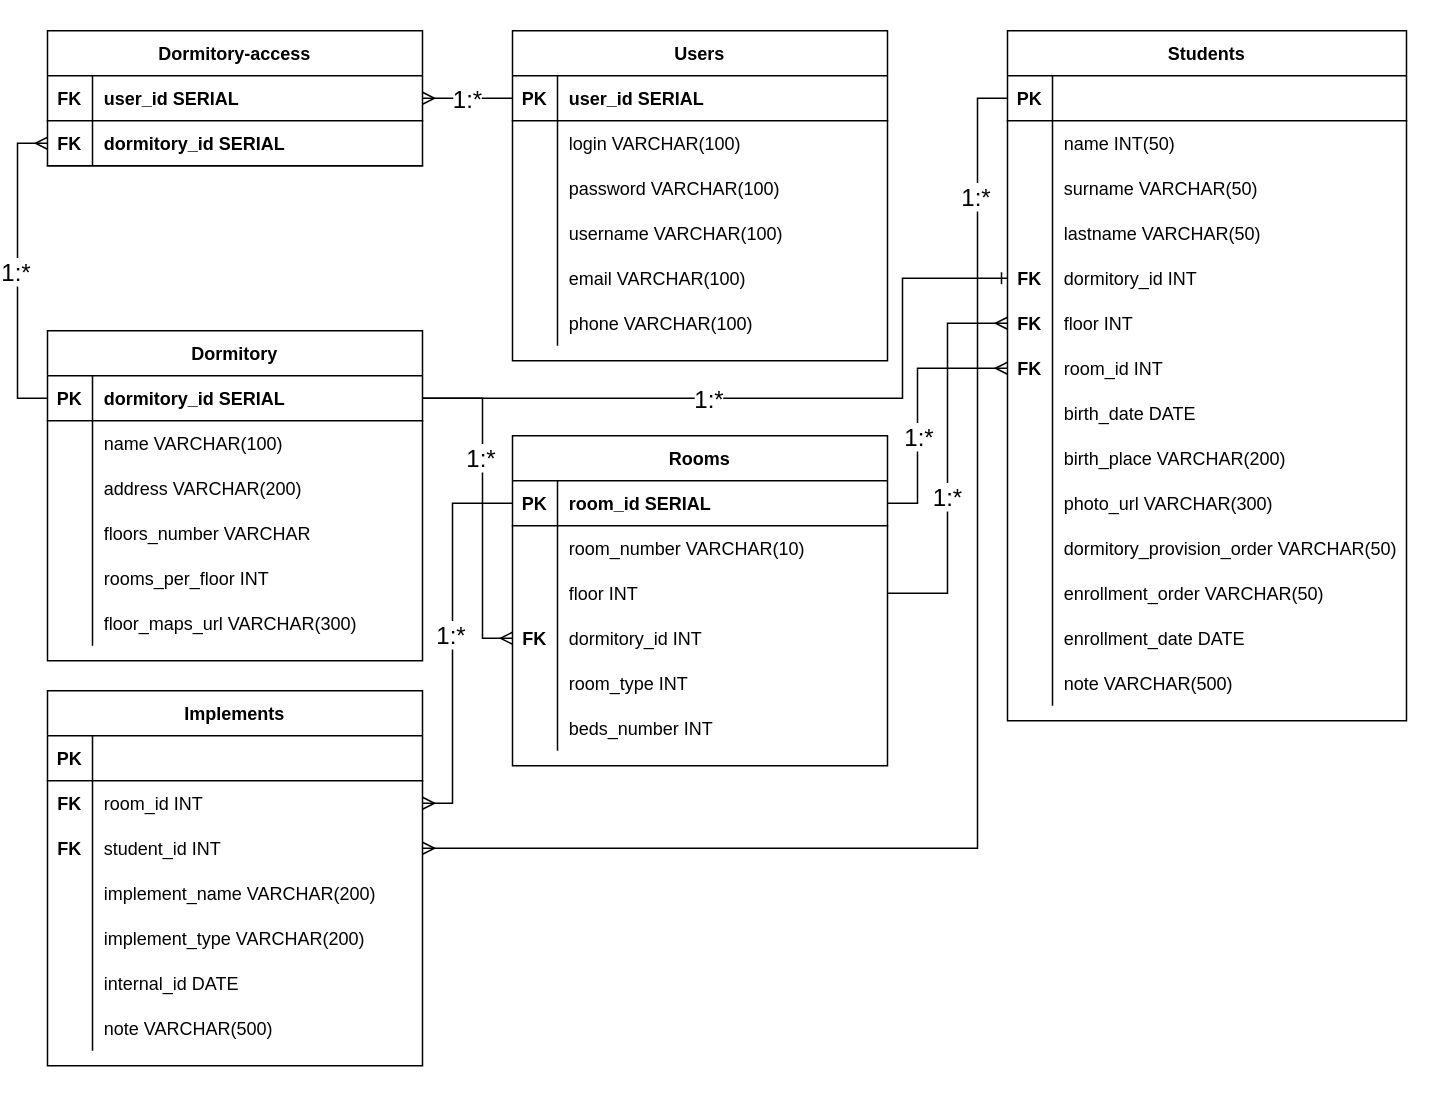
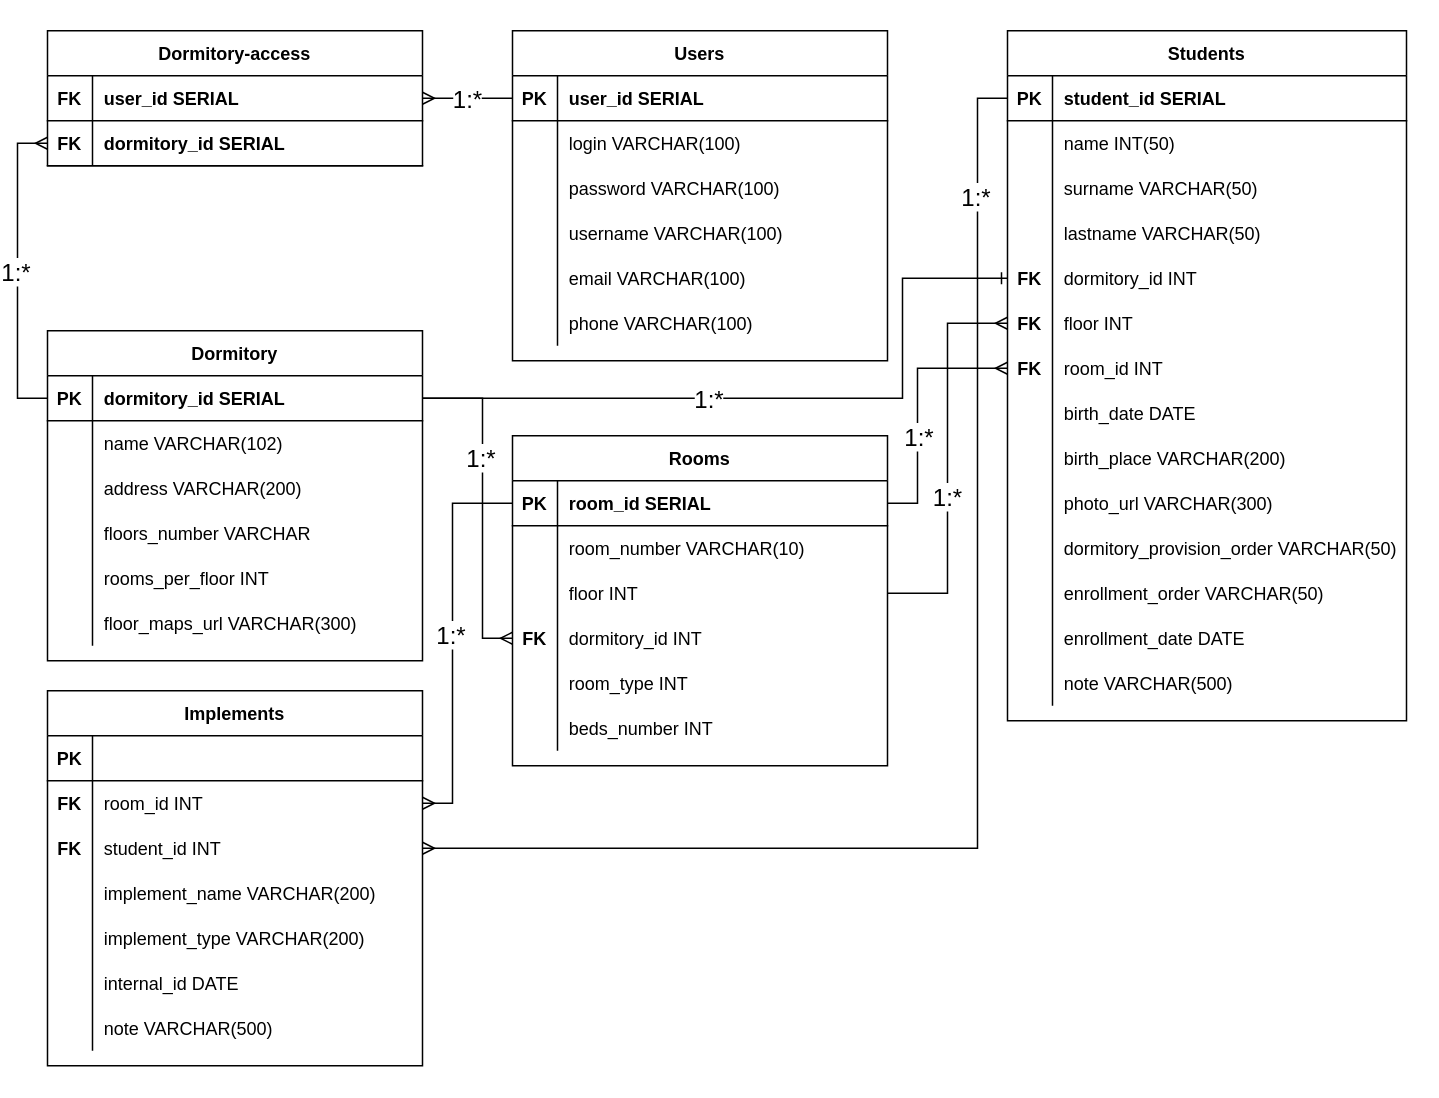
none -> (1229, 98)
(187, 444) -> (187, 444)
